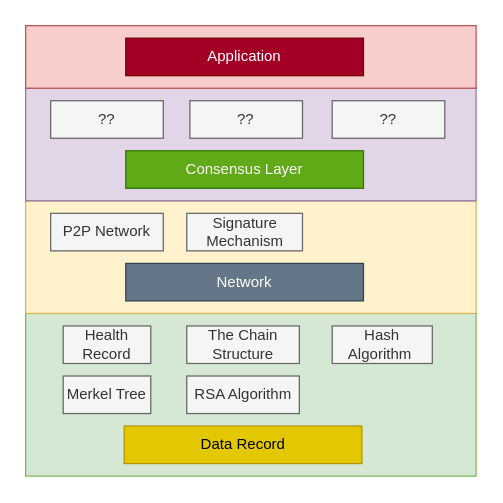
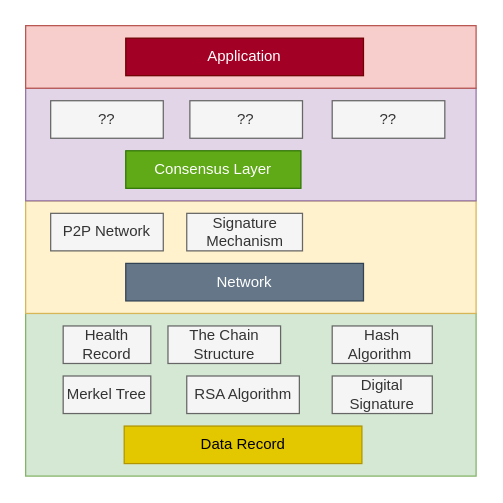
(244, 169) -> (213, 169)
(243, 344) -> (224, 344)
none -> (382, 394)
